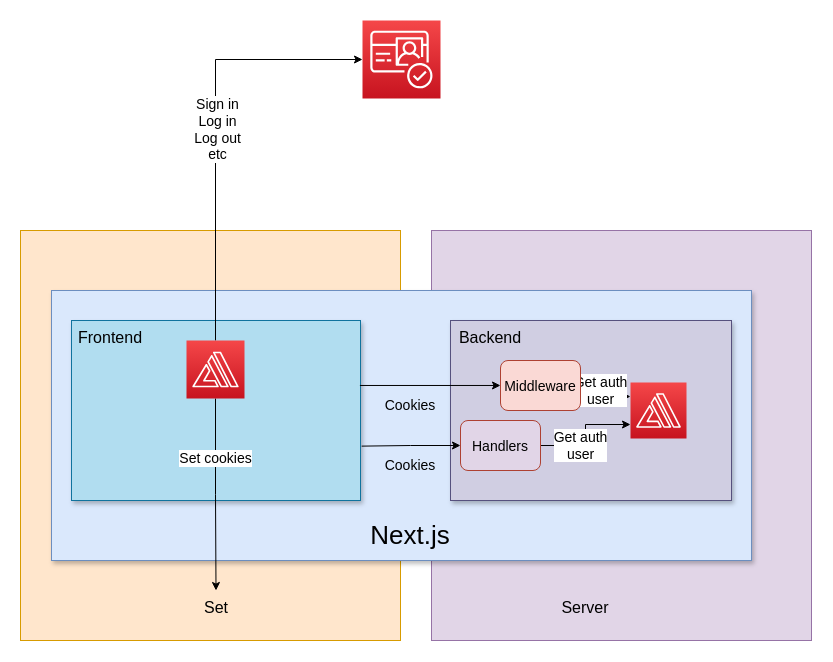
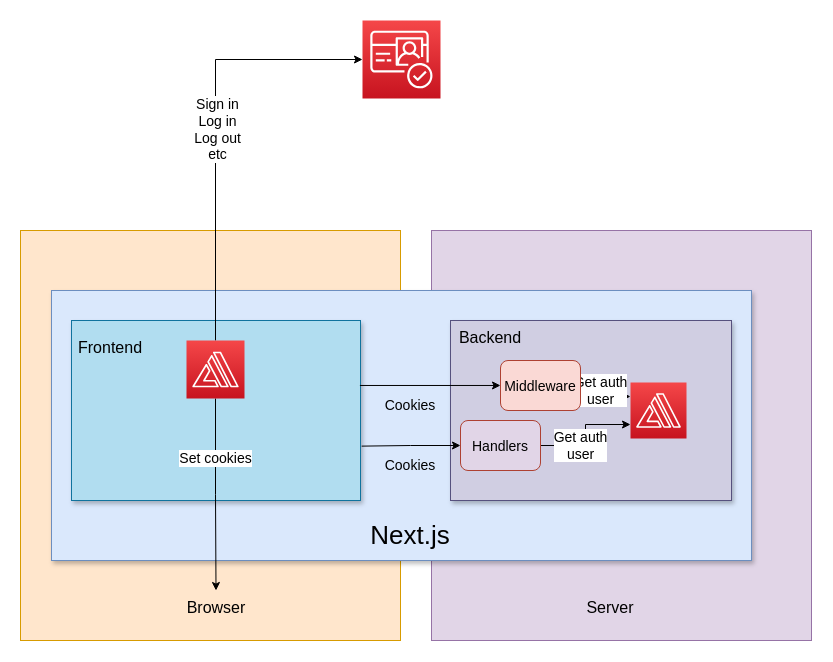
(111, 336) -> (111, 346)
(217, 606) -> (217, 606)
(586, 606) -> (611, 606)
